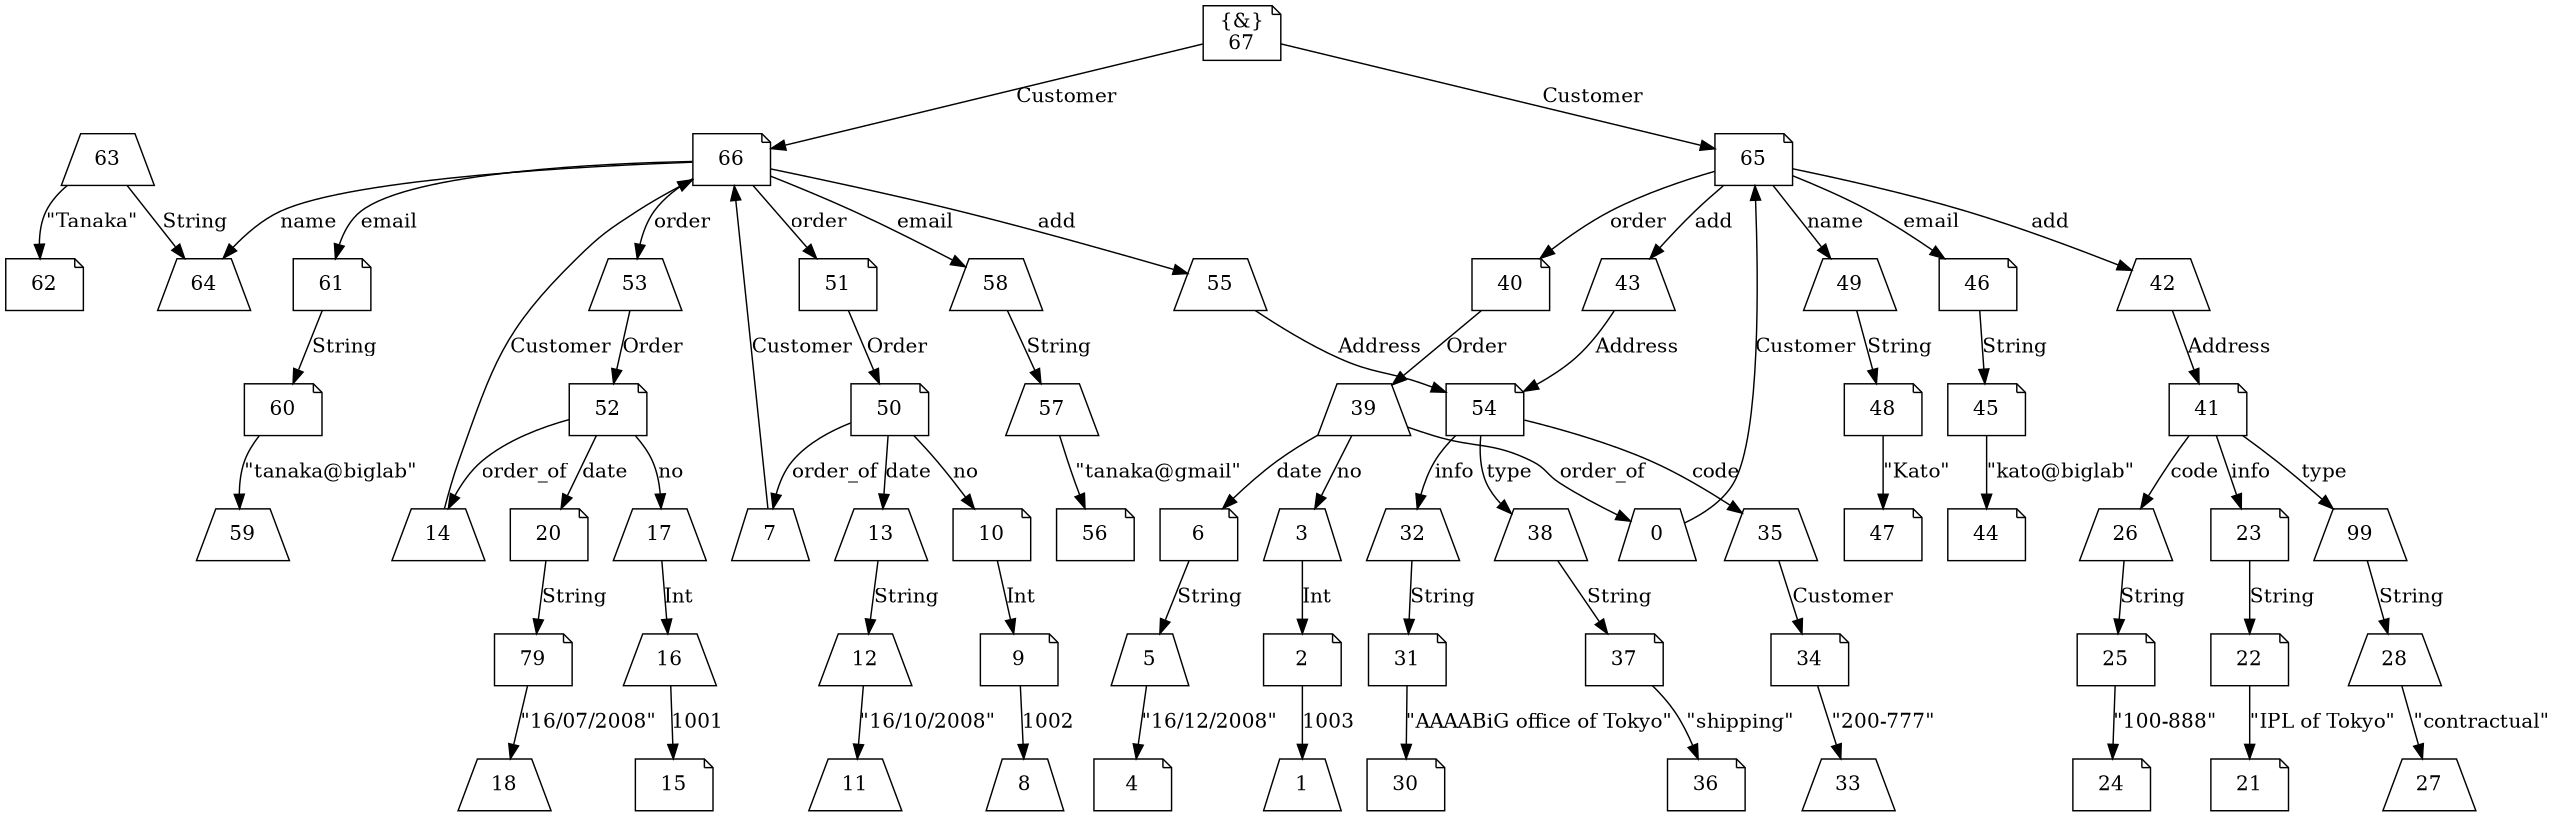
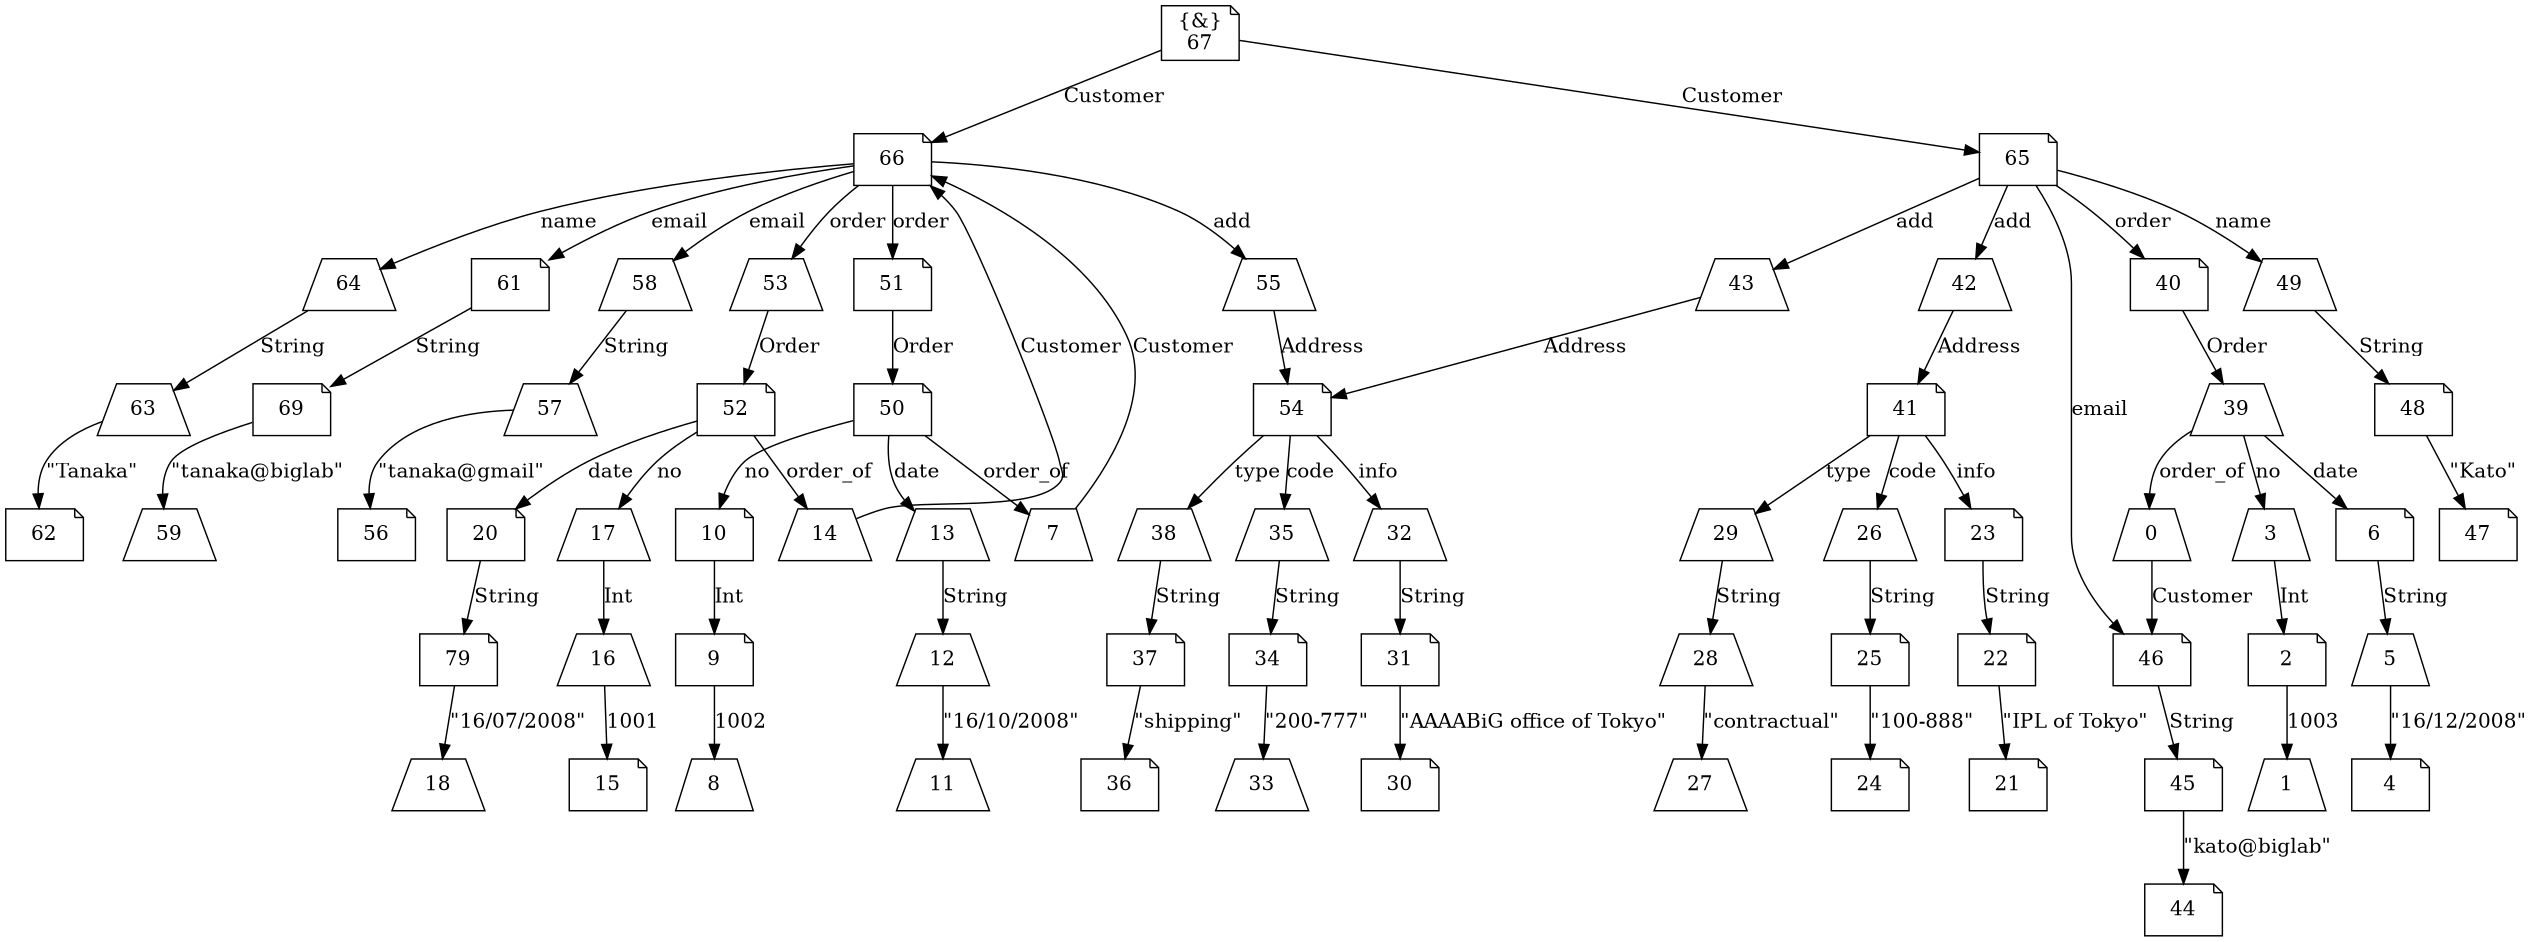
(151, 216) -> (247, 347)
(1754, 375) -> (2152, 590)
(283, 410) -> (292, 410)
(2360, 535) -> (1726, 535)
(1843, 597) -> (1308, 597)
